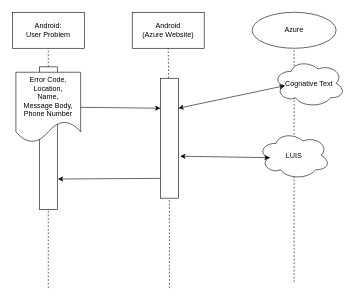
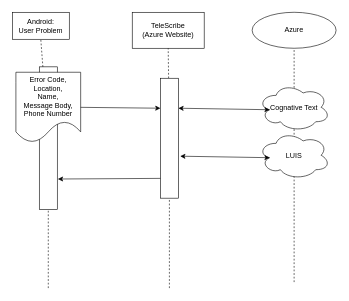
(48, 30) -> (41, 26)
(168, 30) -> (168, 30)
(309, 83) -> (294, 107)
